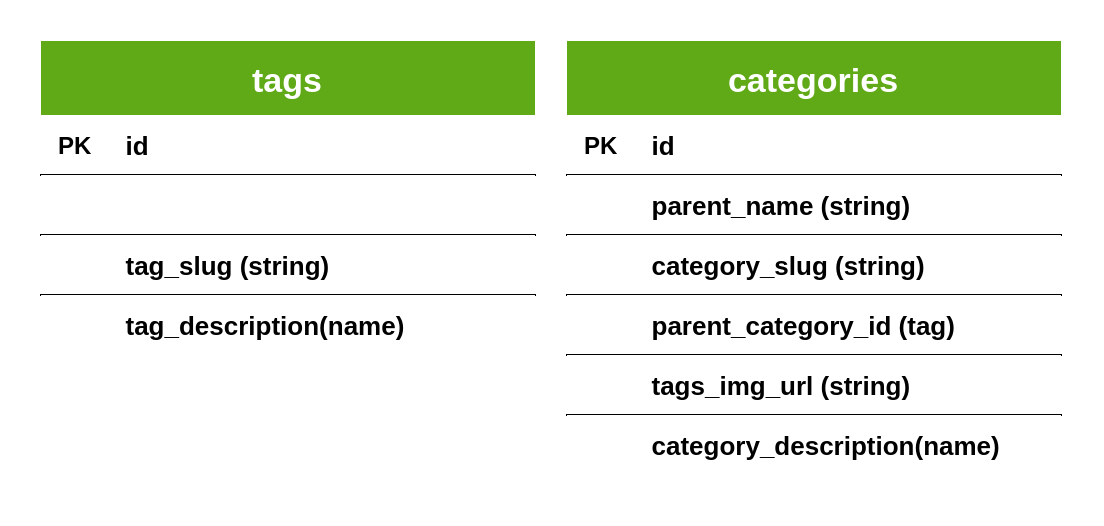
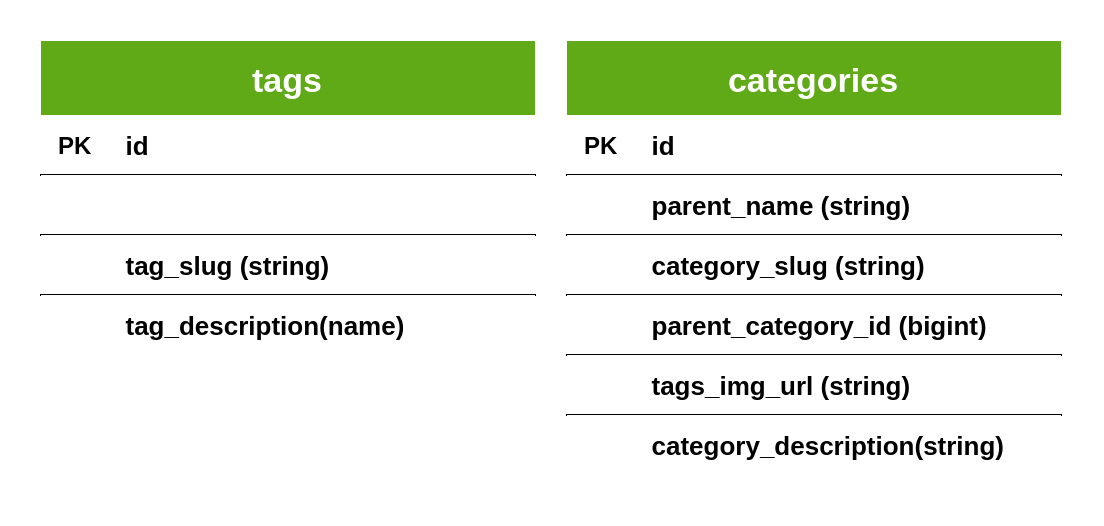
(819, 326) -> (835, 326)
(834, 446) -> (845, 446)
